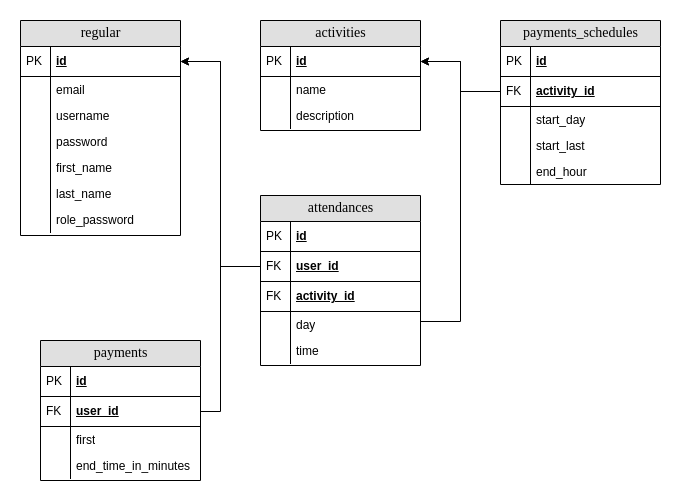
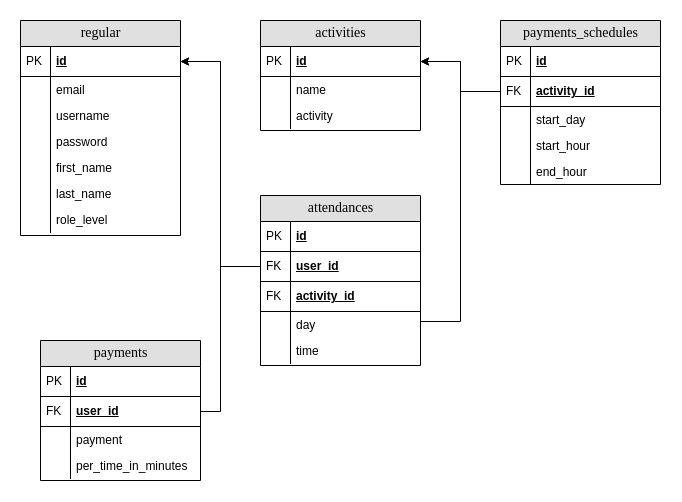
(330, 117) -> (320, 117)
(569, 147) -> (570, 147)
(99, 221) -> (85, 221)
(92, 441) -> (100, 441)
(136, 467) -> (136, 467)
